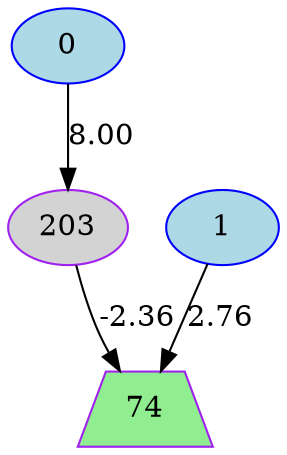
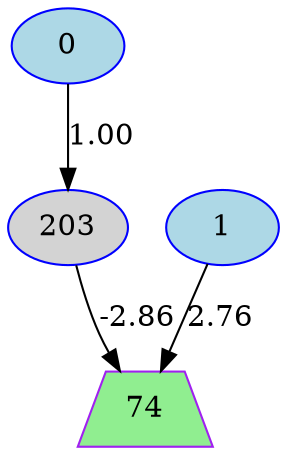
(101, 137) -> (101, 137)
(68, 228) -> (68, 228)
(138, 318) -> (138, 318)
